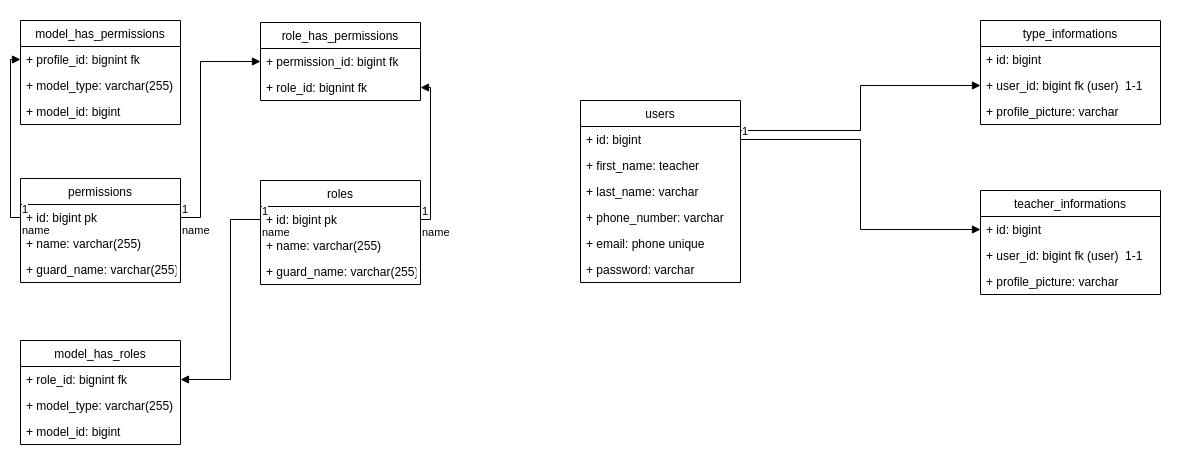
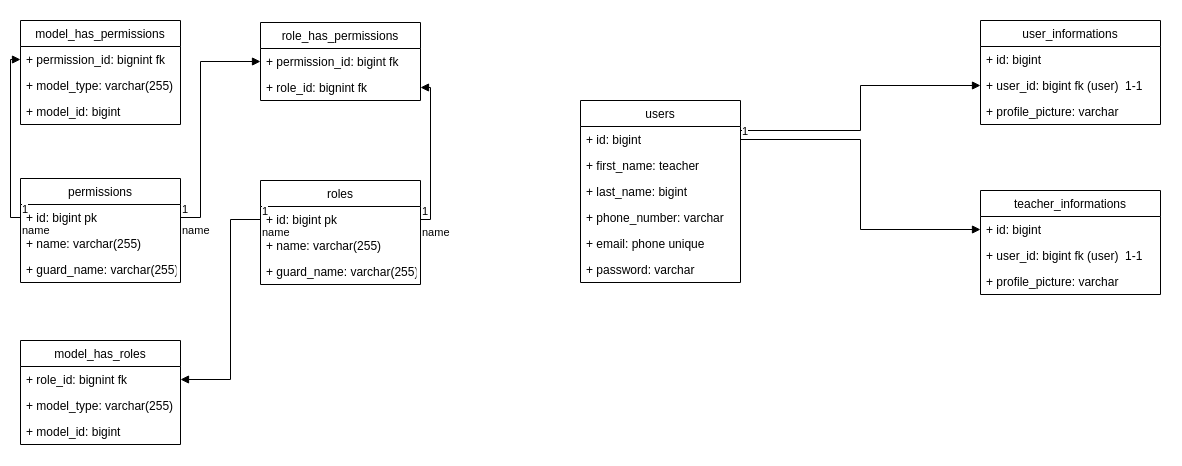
(1070, 34) -> (1070, 34)
(93, 60) -> (103, 60)
(647, 192) -> (640, 192)
